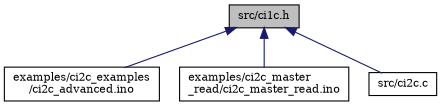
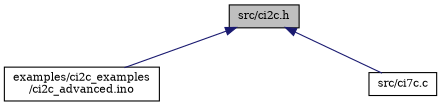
(264, 16) -> (264, 16)
(264, 84) -> none
(403, 84) -> (403, 84)
